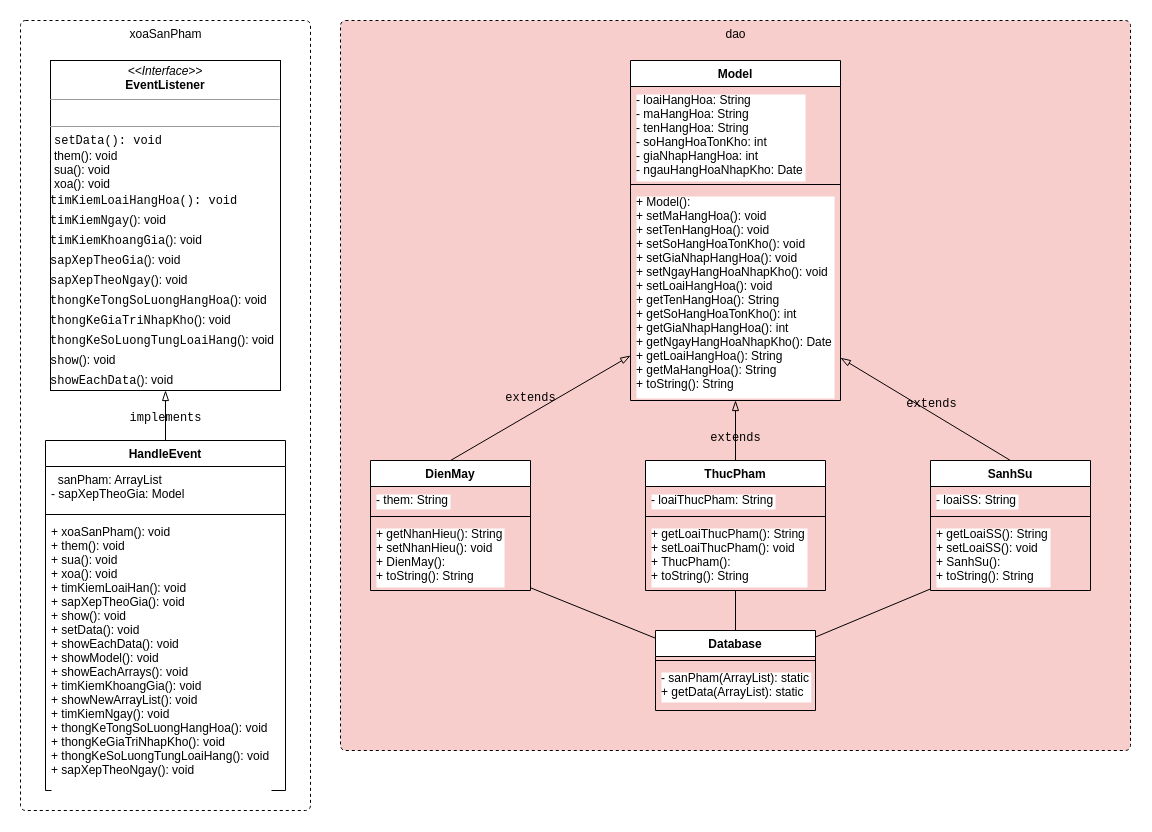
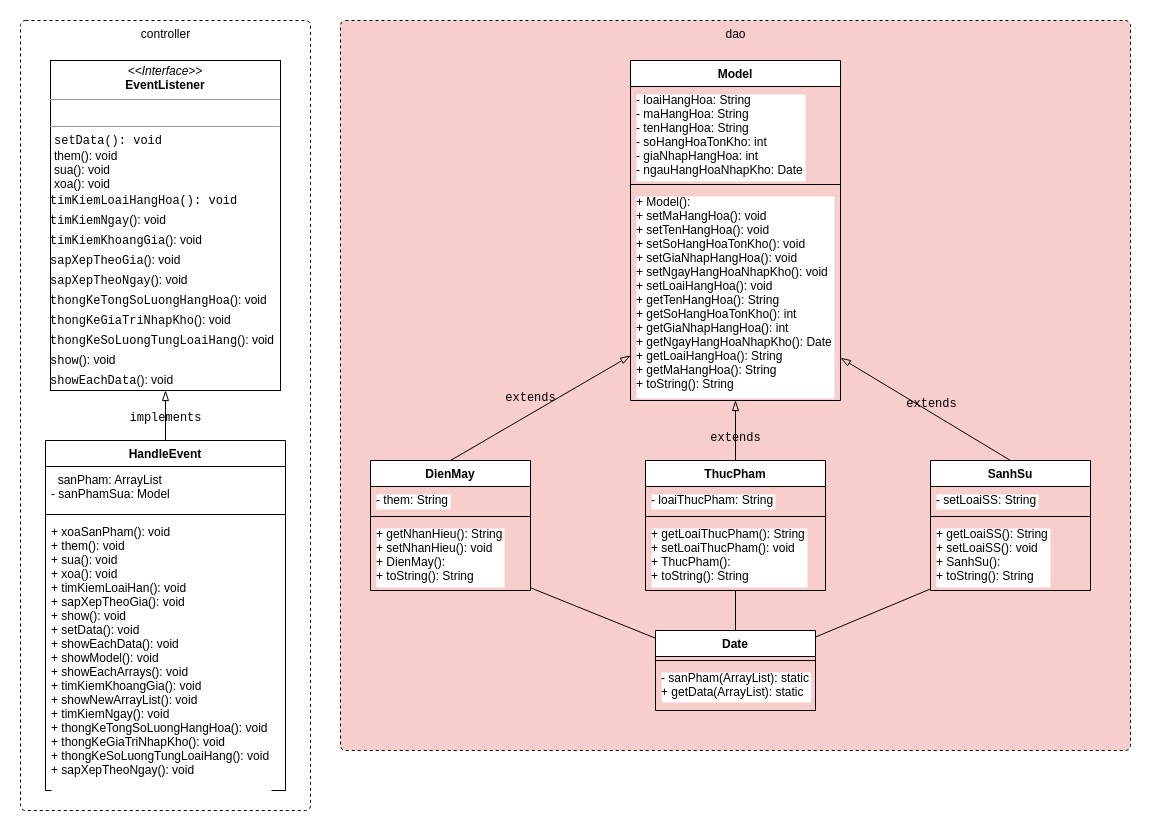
(166, 35) -> (166, 35)
(107, 480) -> (107, 480)
(980, 500) -> (992, 500)
(735, 644) -> (735, 644)
